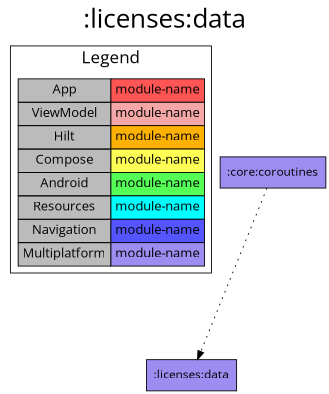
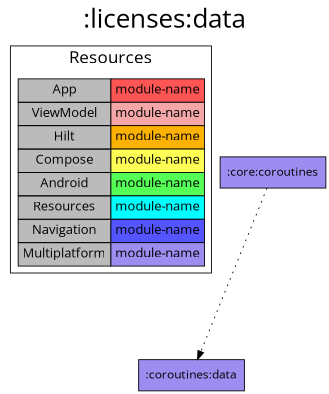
(111, 59) -> (111, 59)
(192, 375) -> (192, 375)
